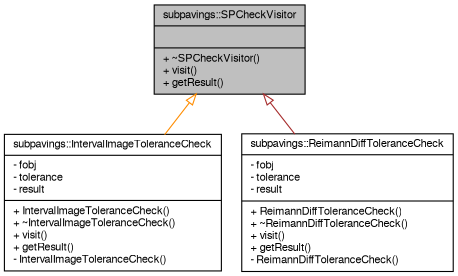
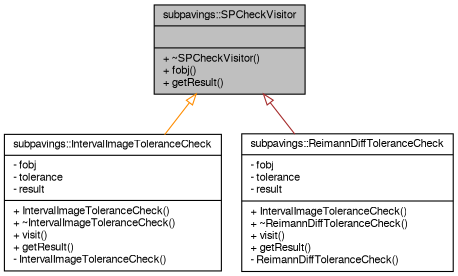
(180, 70) -> (180, 70)
(327, 211) -> (329, 211)
